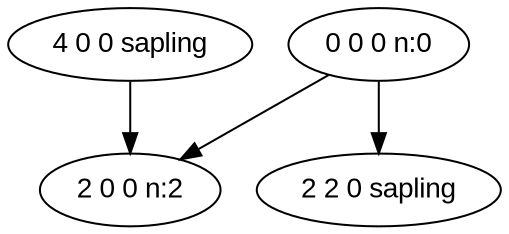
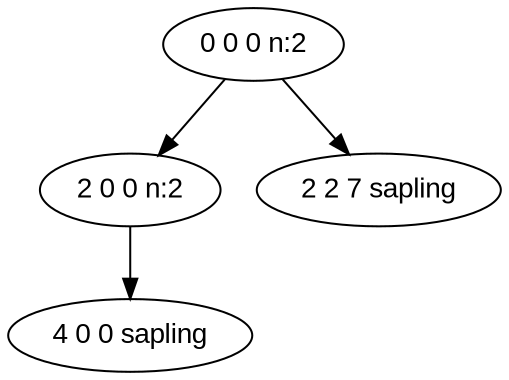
(379, 44) -> (253, 44)
(130, 107) -> (130, 253)
(379, 190) -> (379, 190)
